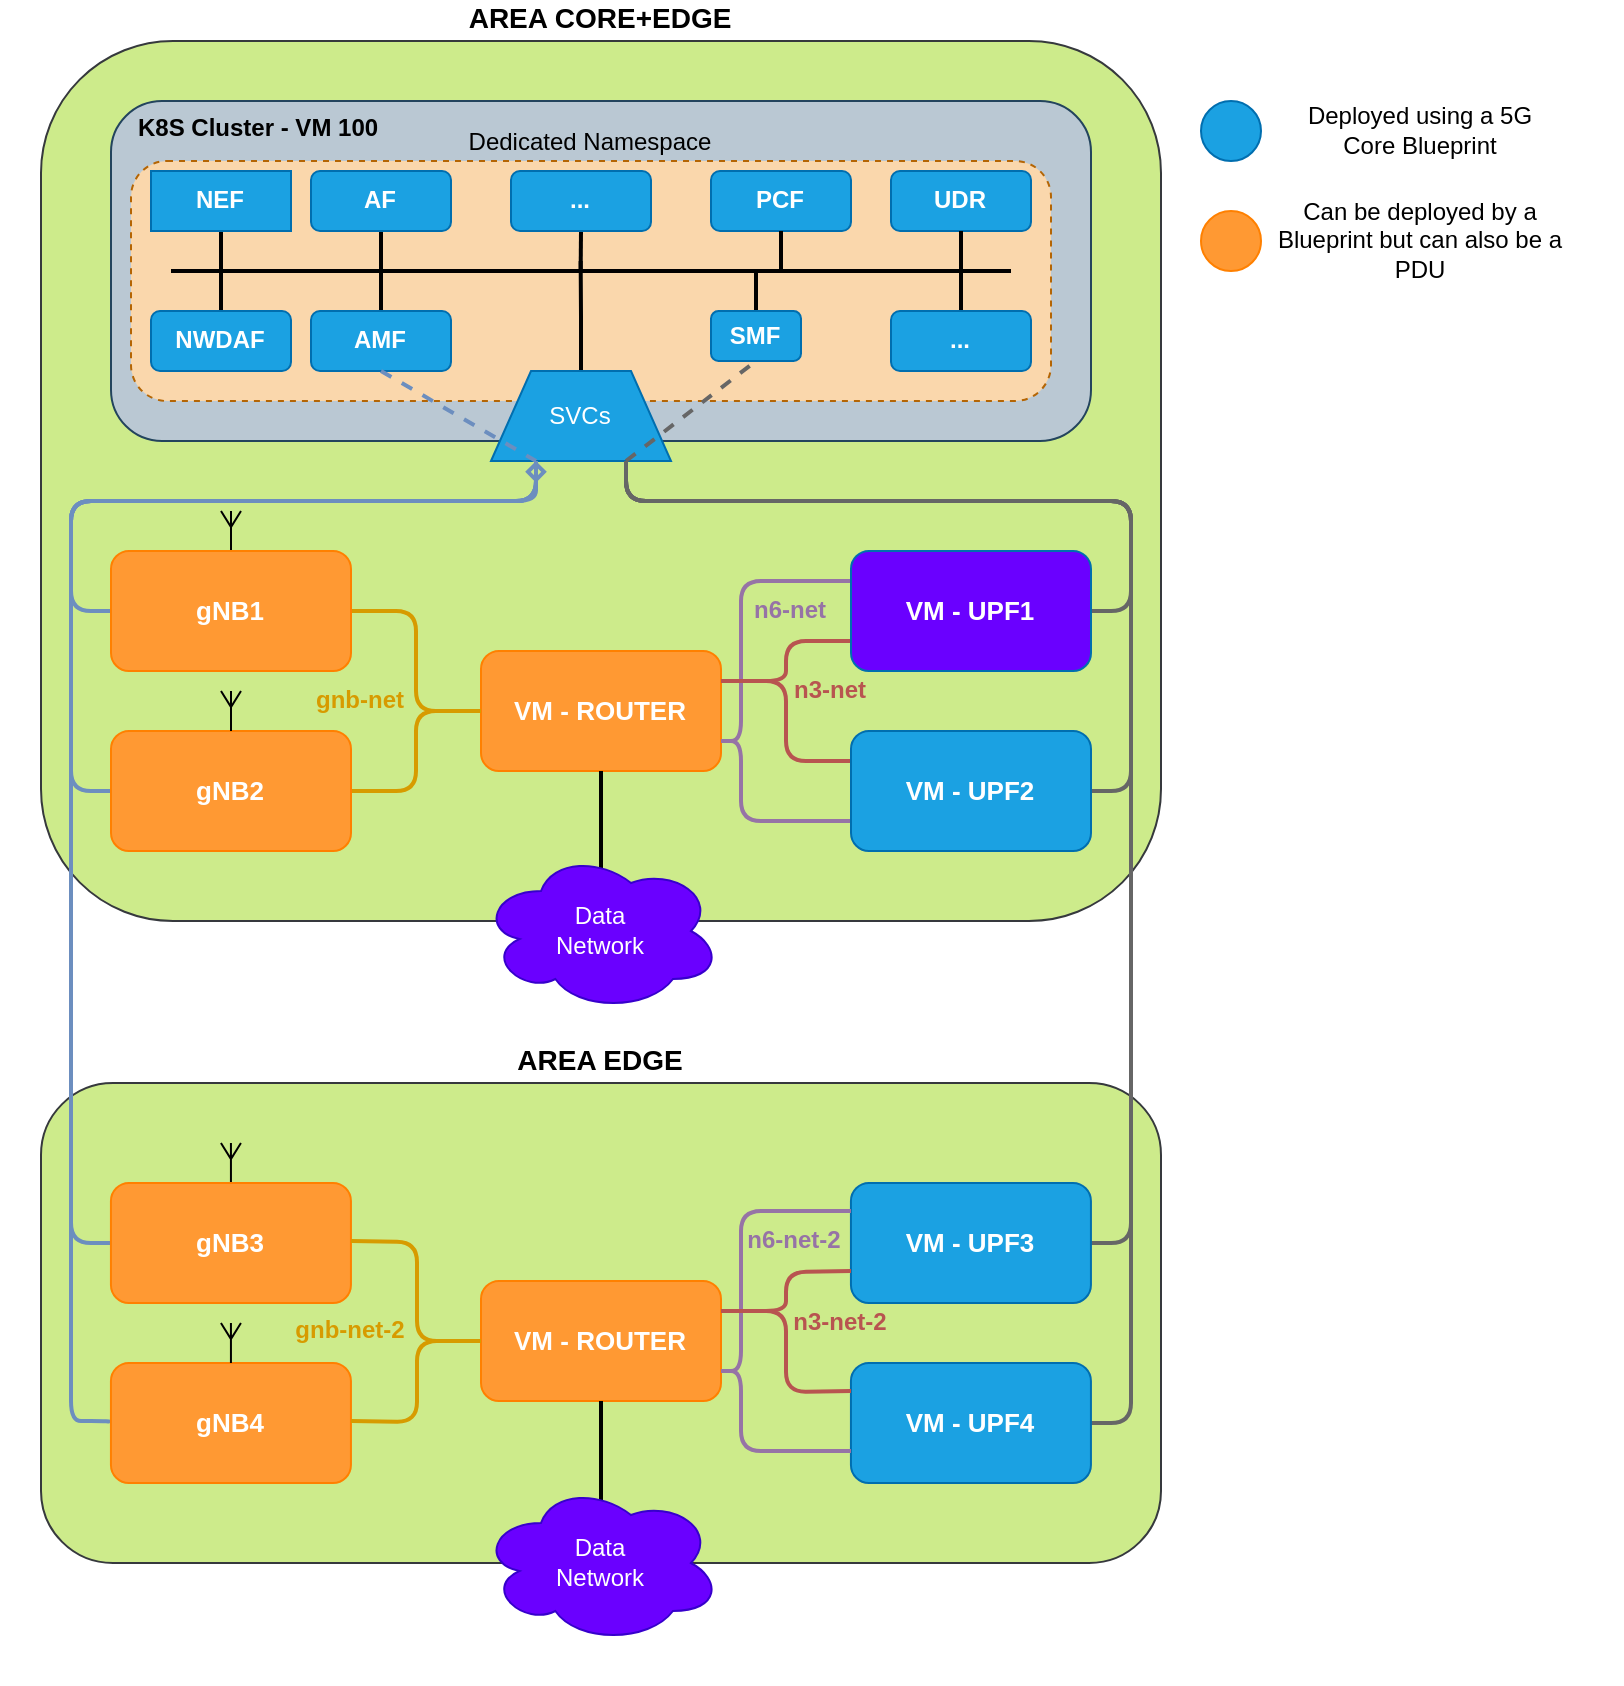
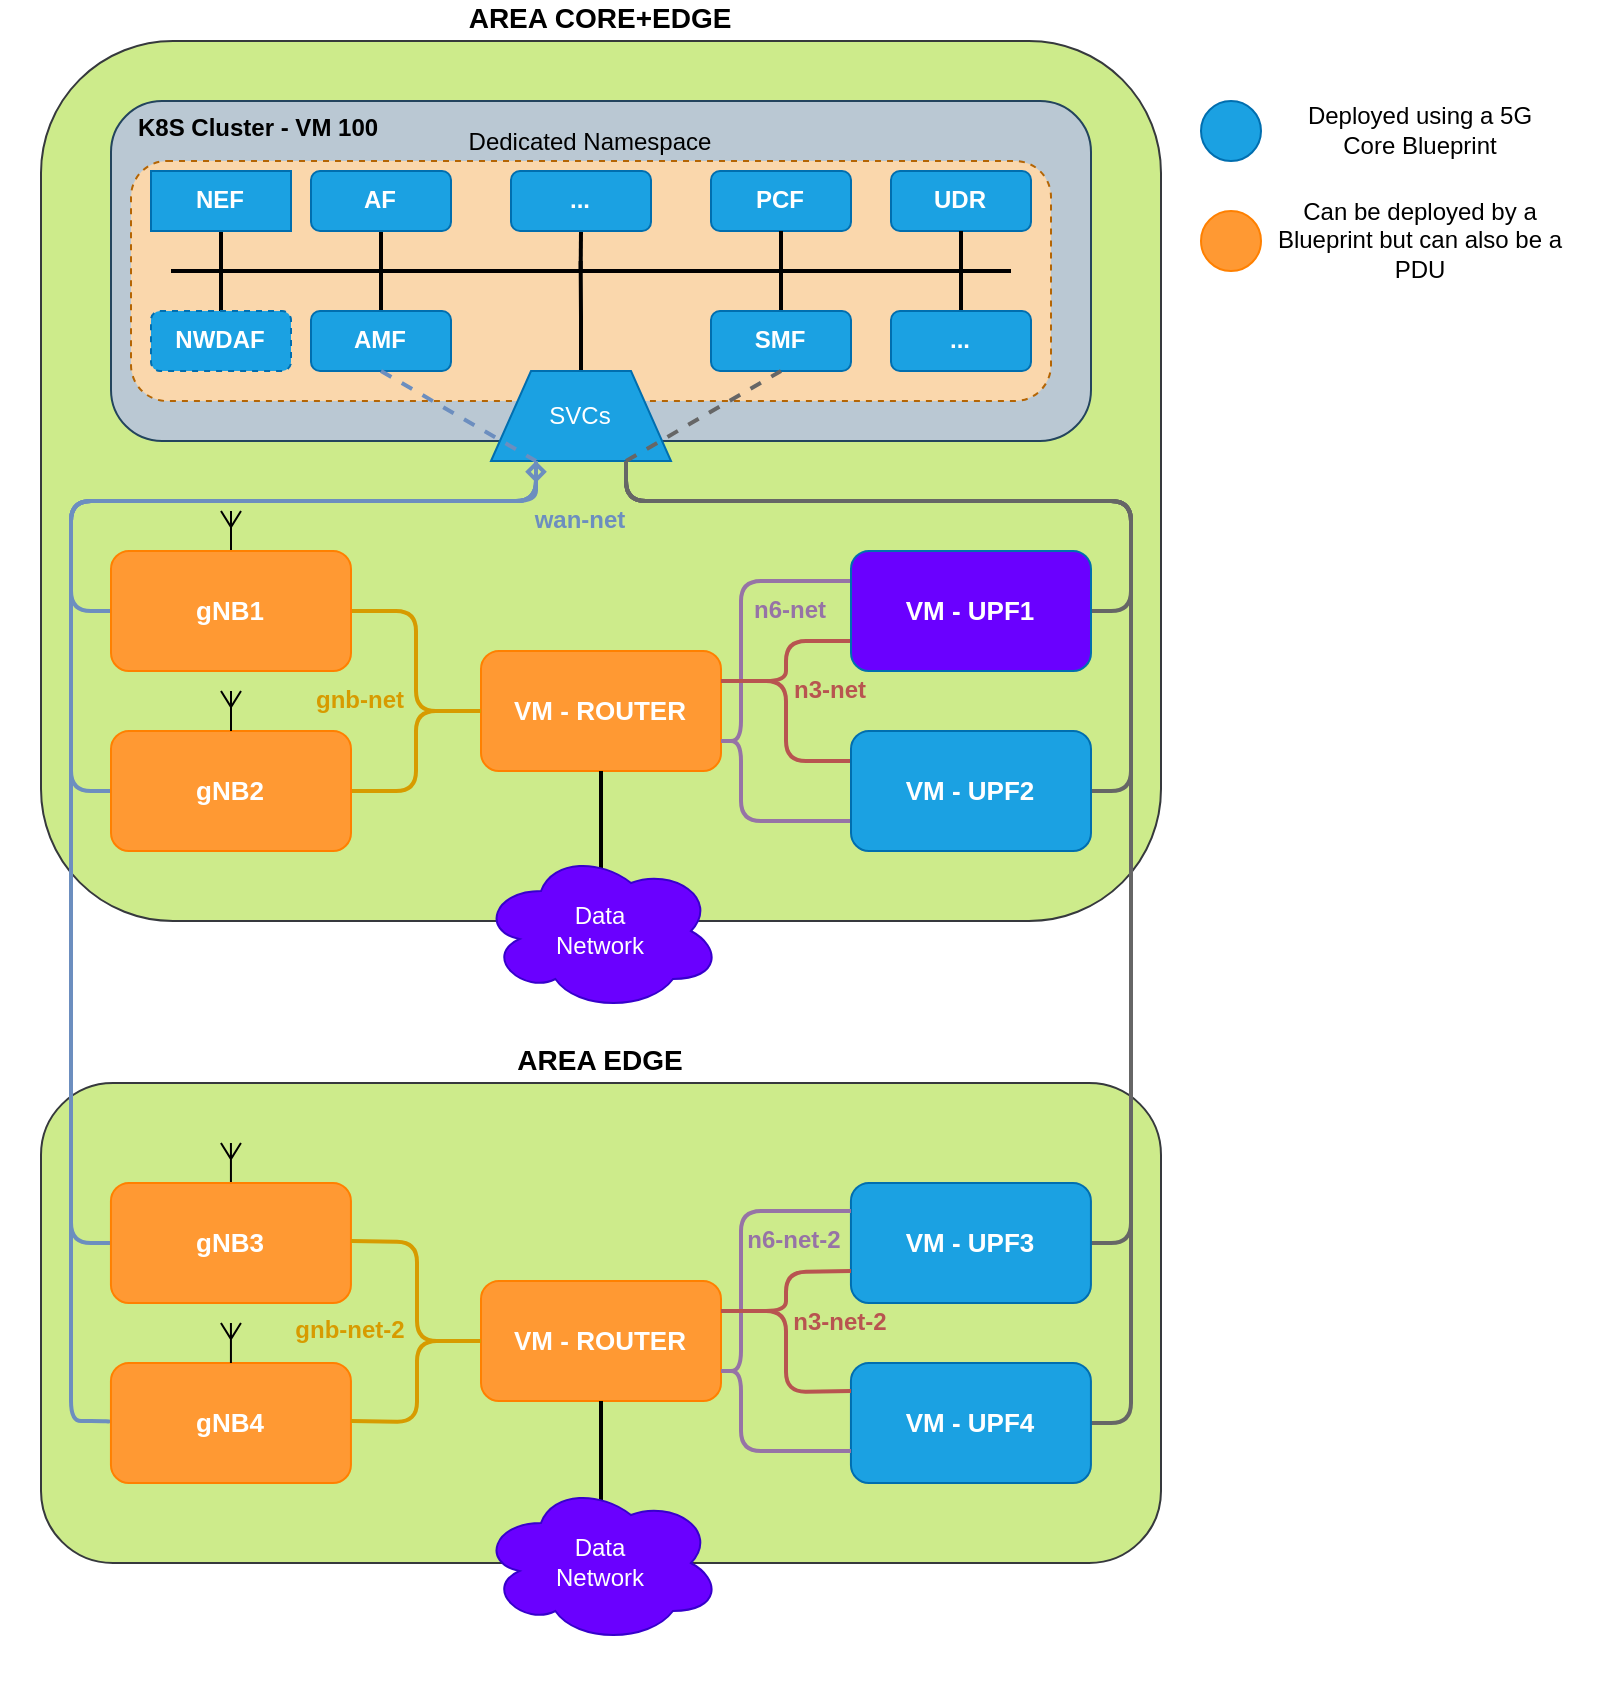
(756, 336) -> (781, 341)
(221, 341) -> (221, 341)
none -> (581, 521)
